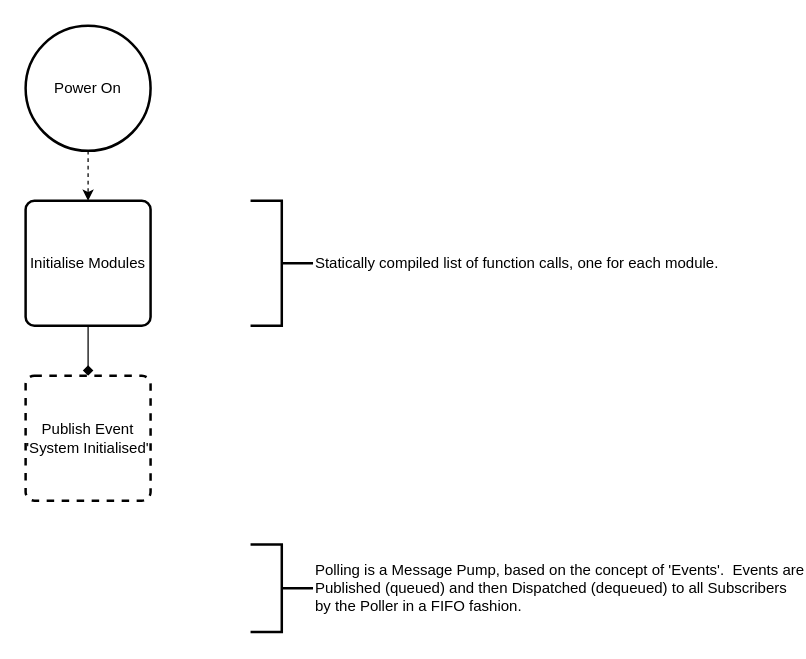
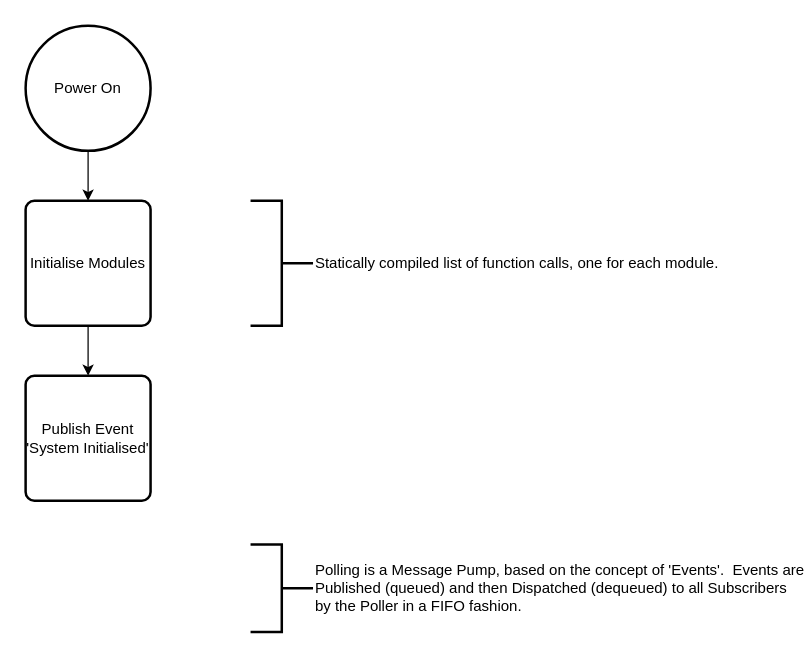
(88, 171) -> (88, 171)
(88, 365) -> (88, 366)
(88, 438) -> (88, 438)
